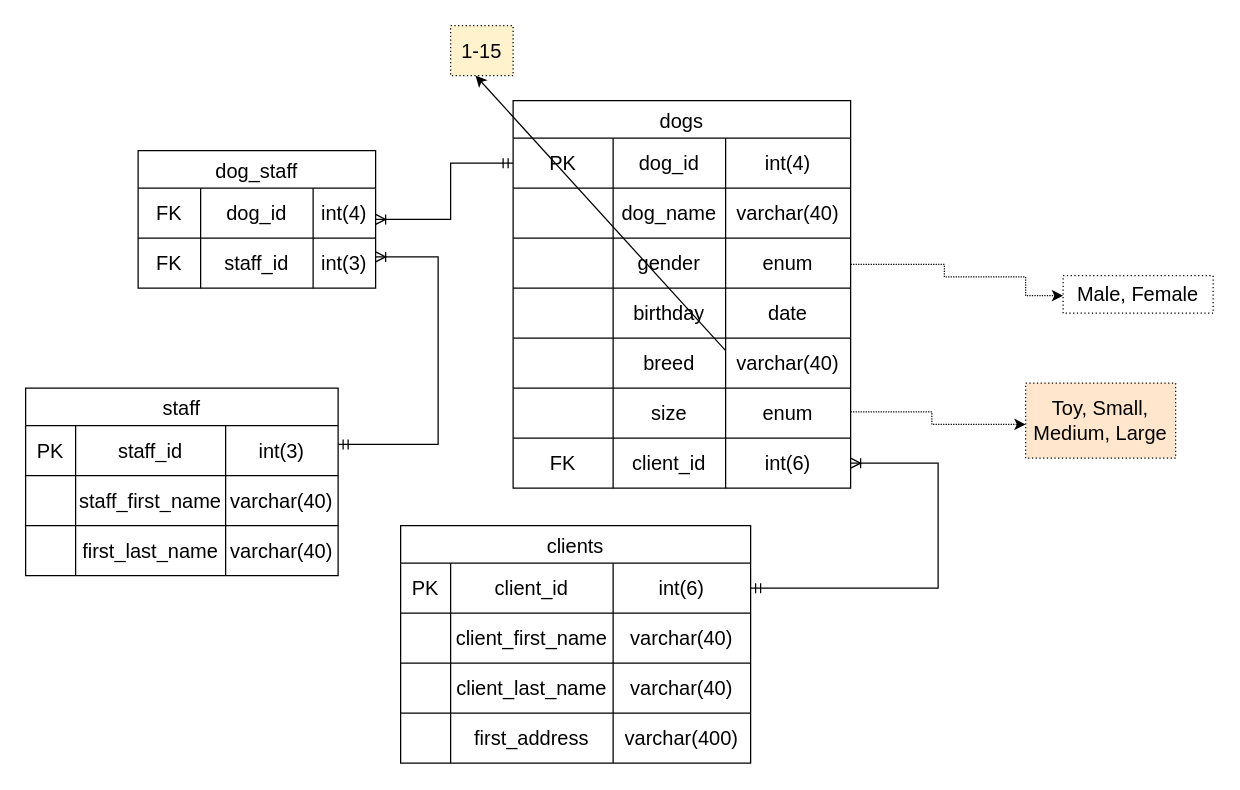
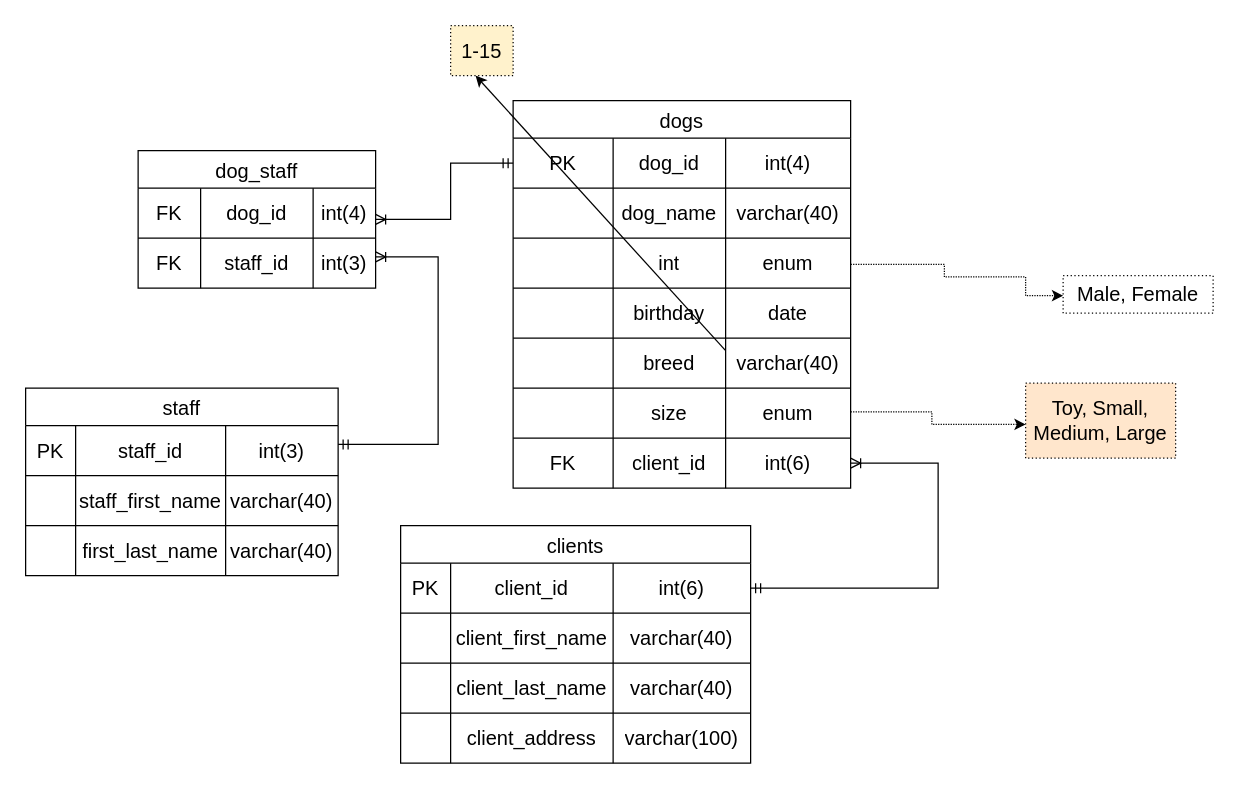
(669, 263) -> (669, 263)
(532, 738) -> (532, 738)
(682, 738) -> (682, 738)
